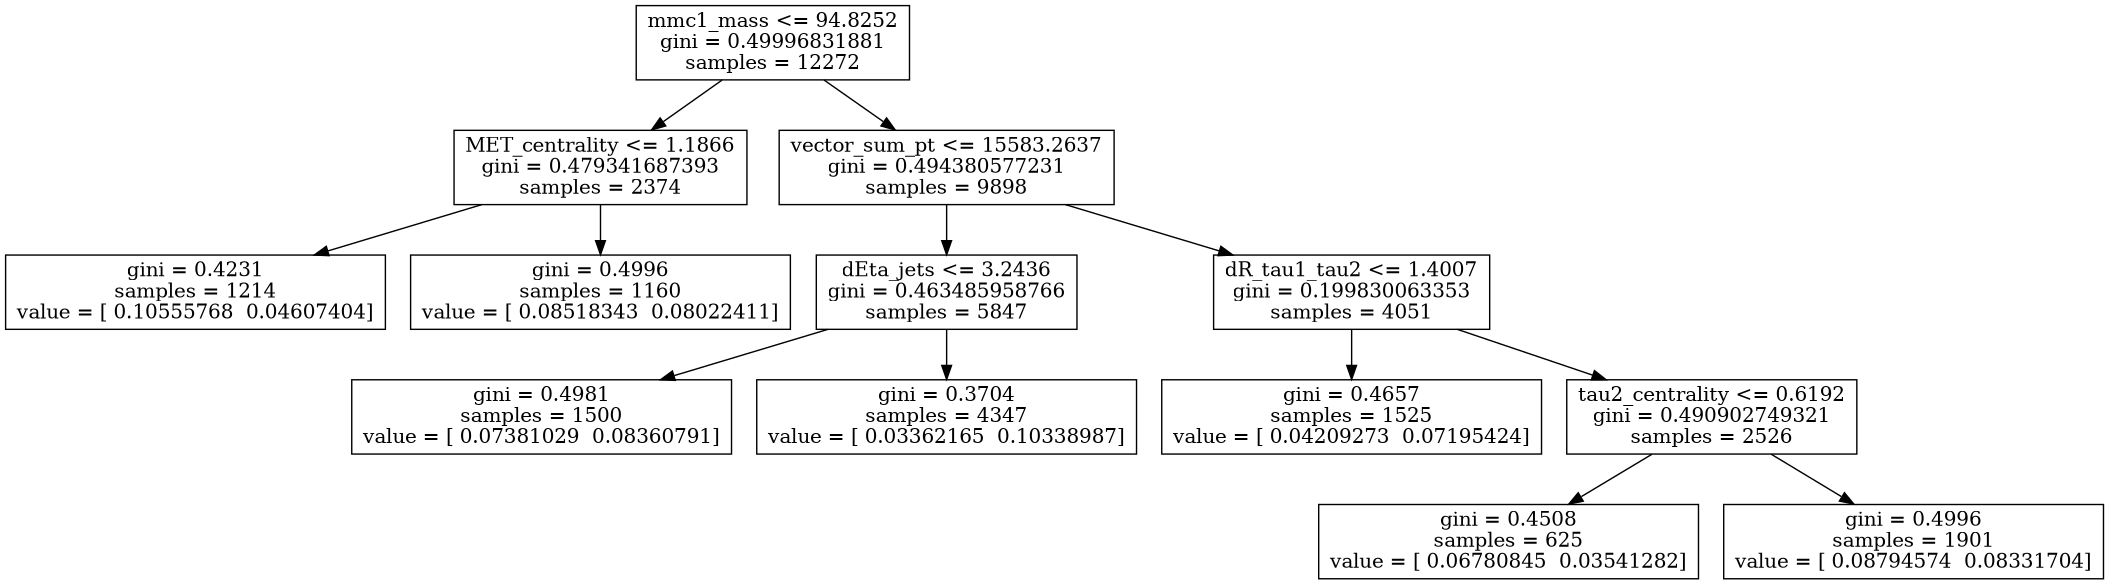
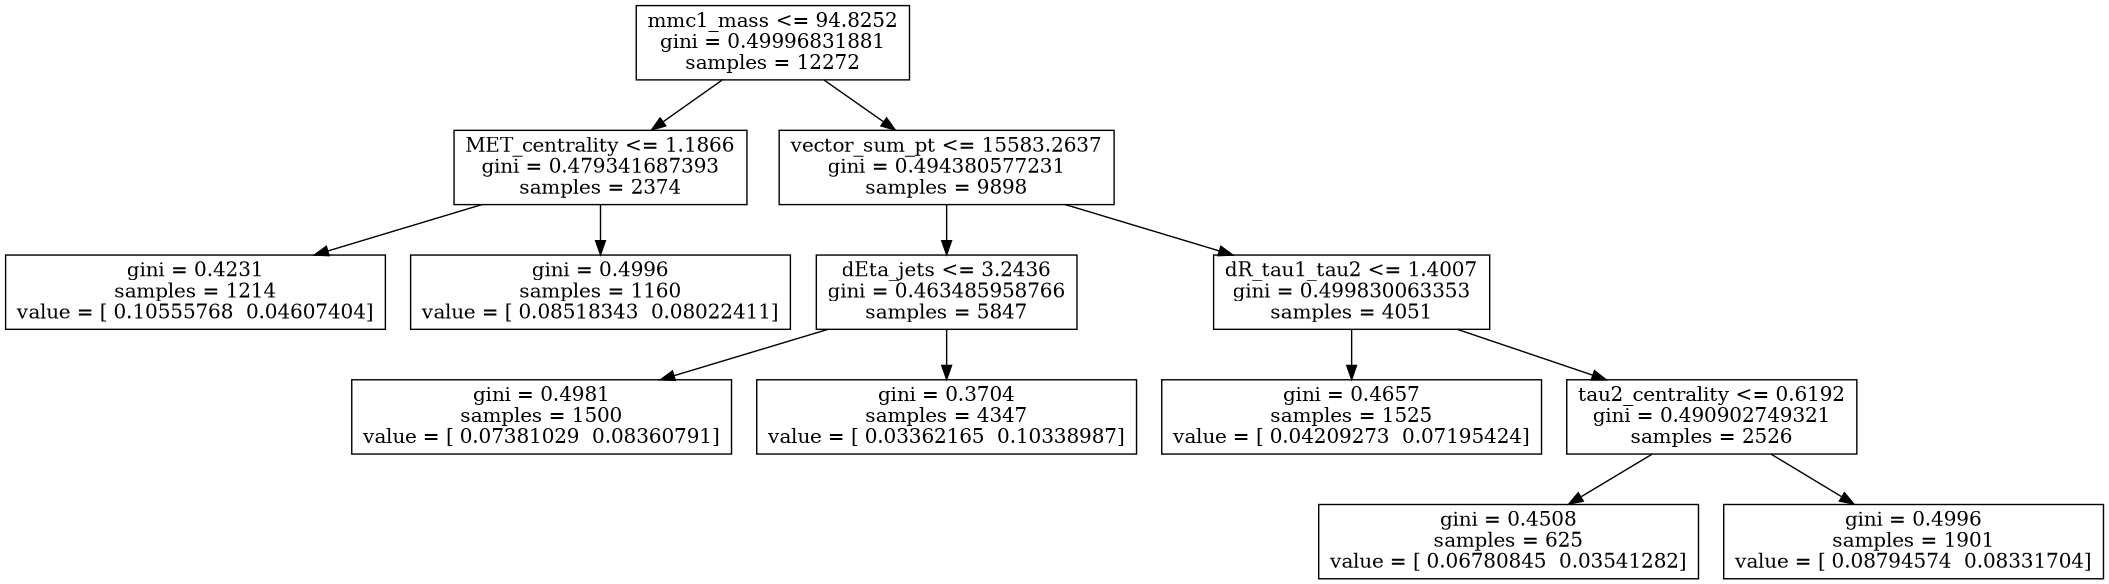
(1352, 292) -> (1352, 292)
